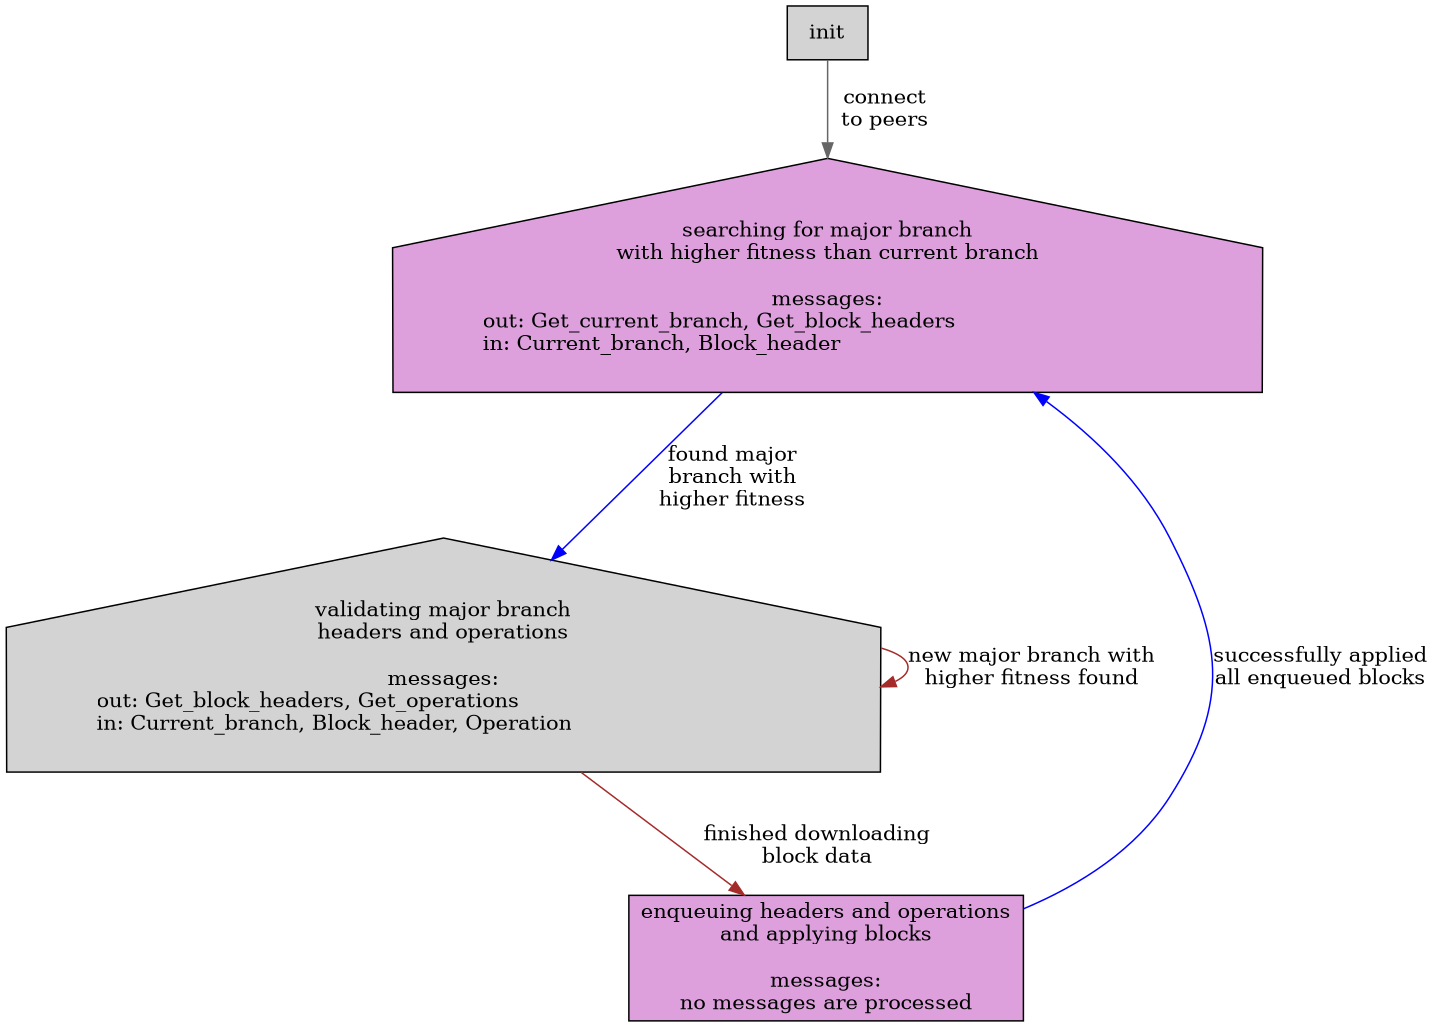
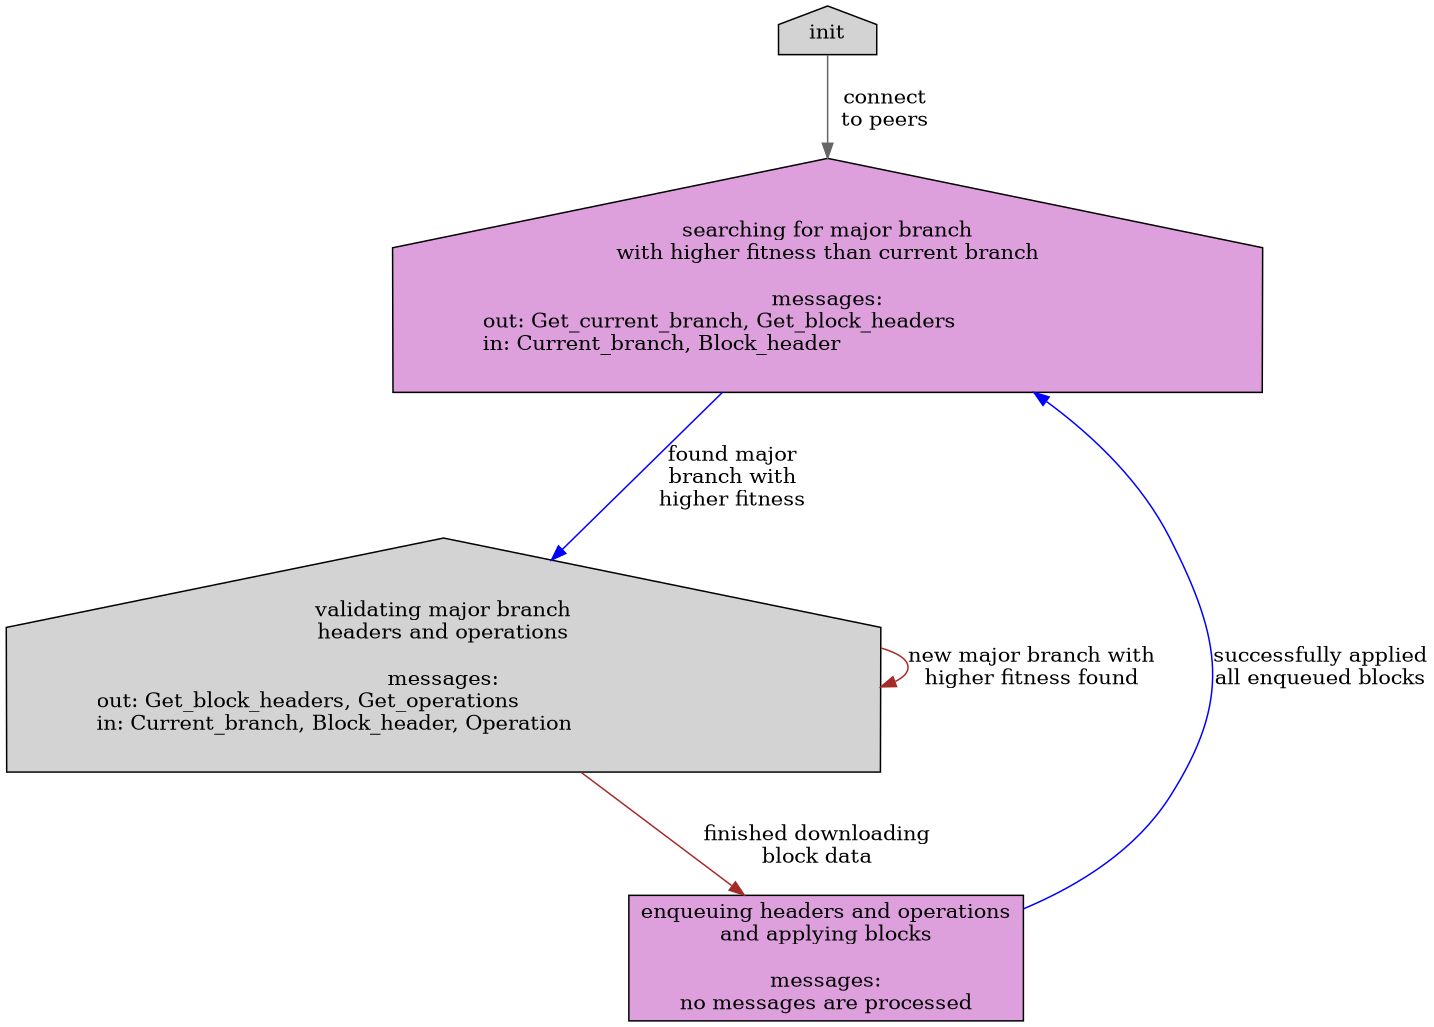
(828, 33) -> (828, 33)
